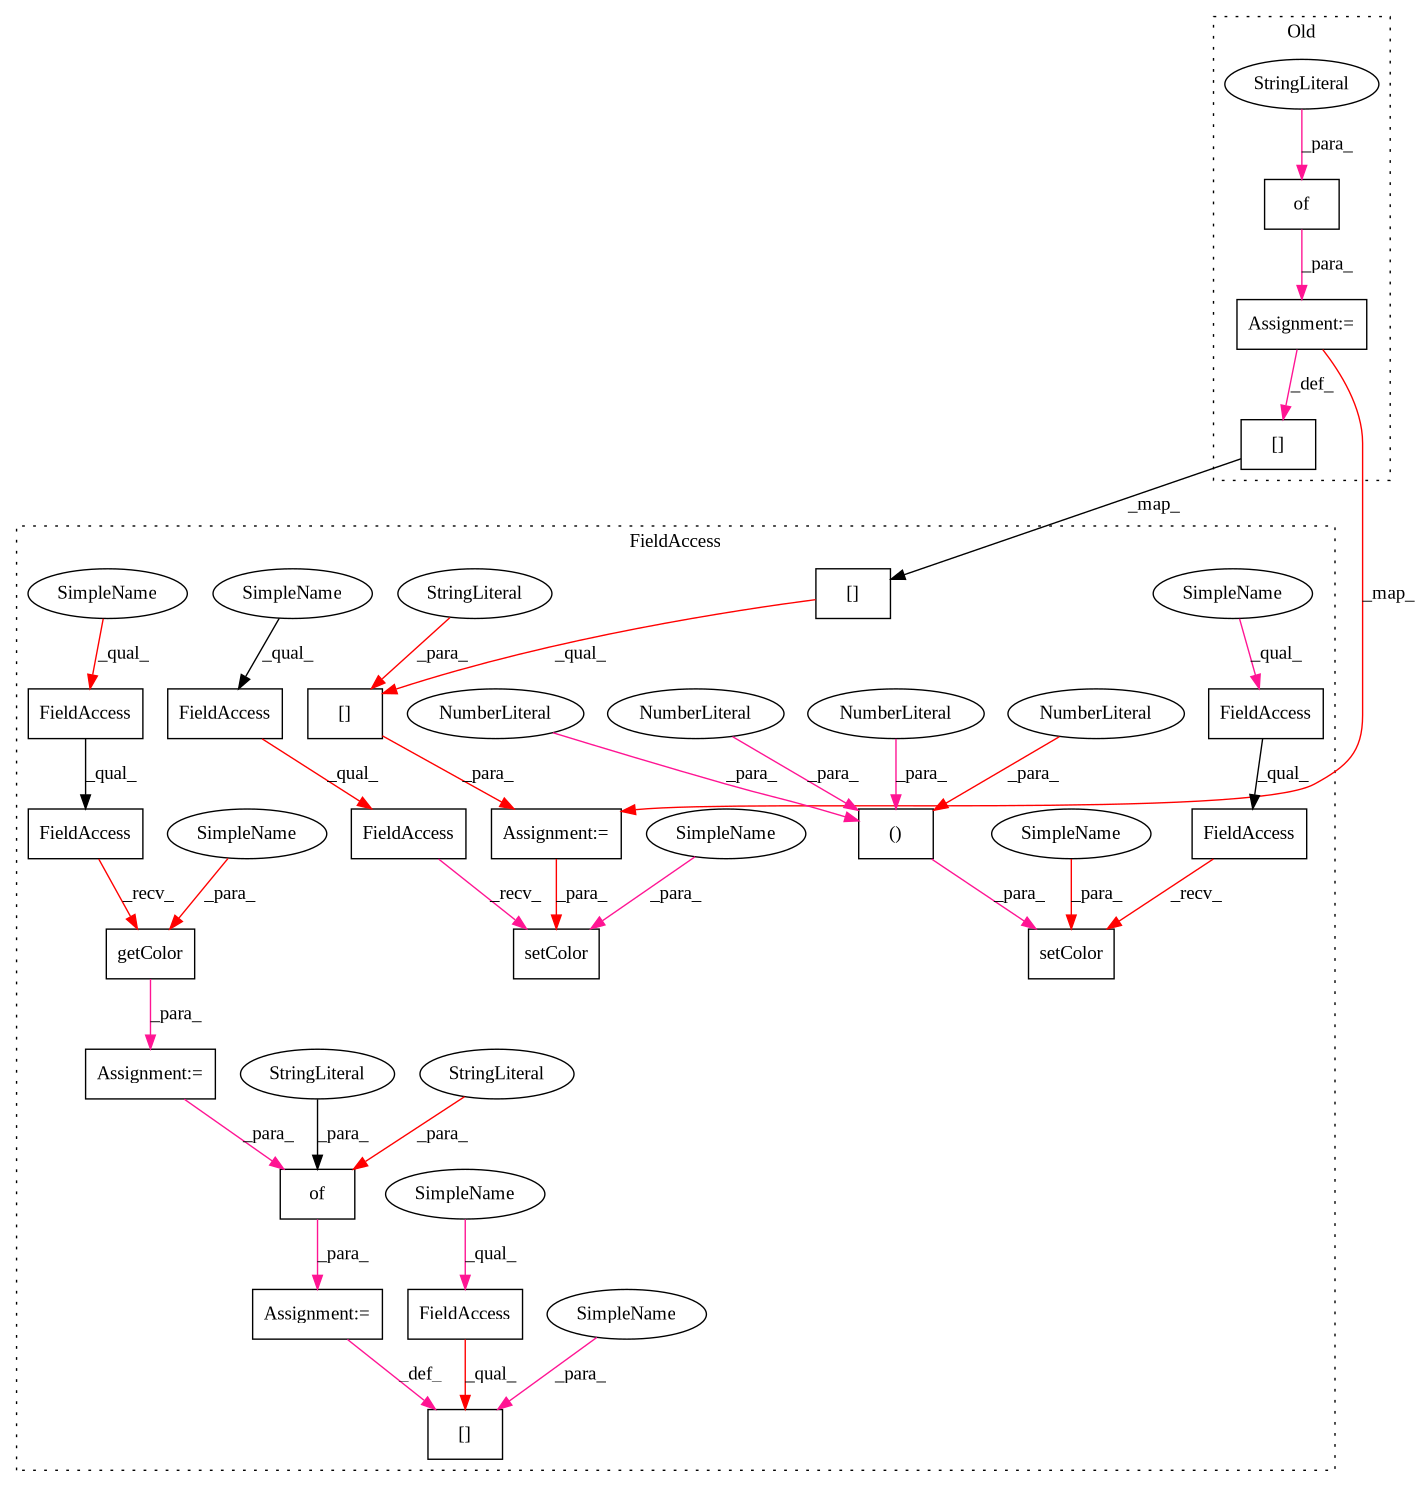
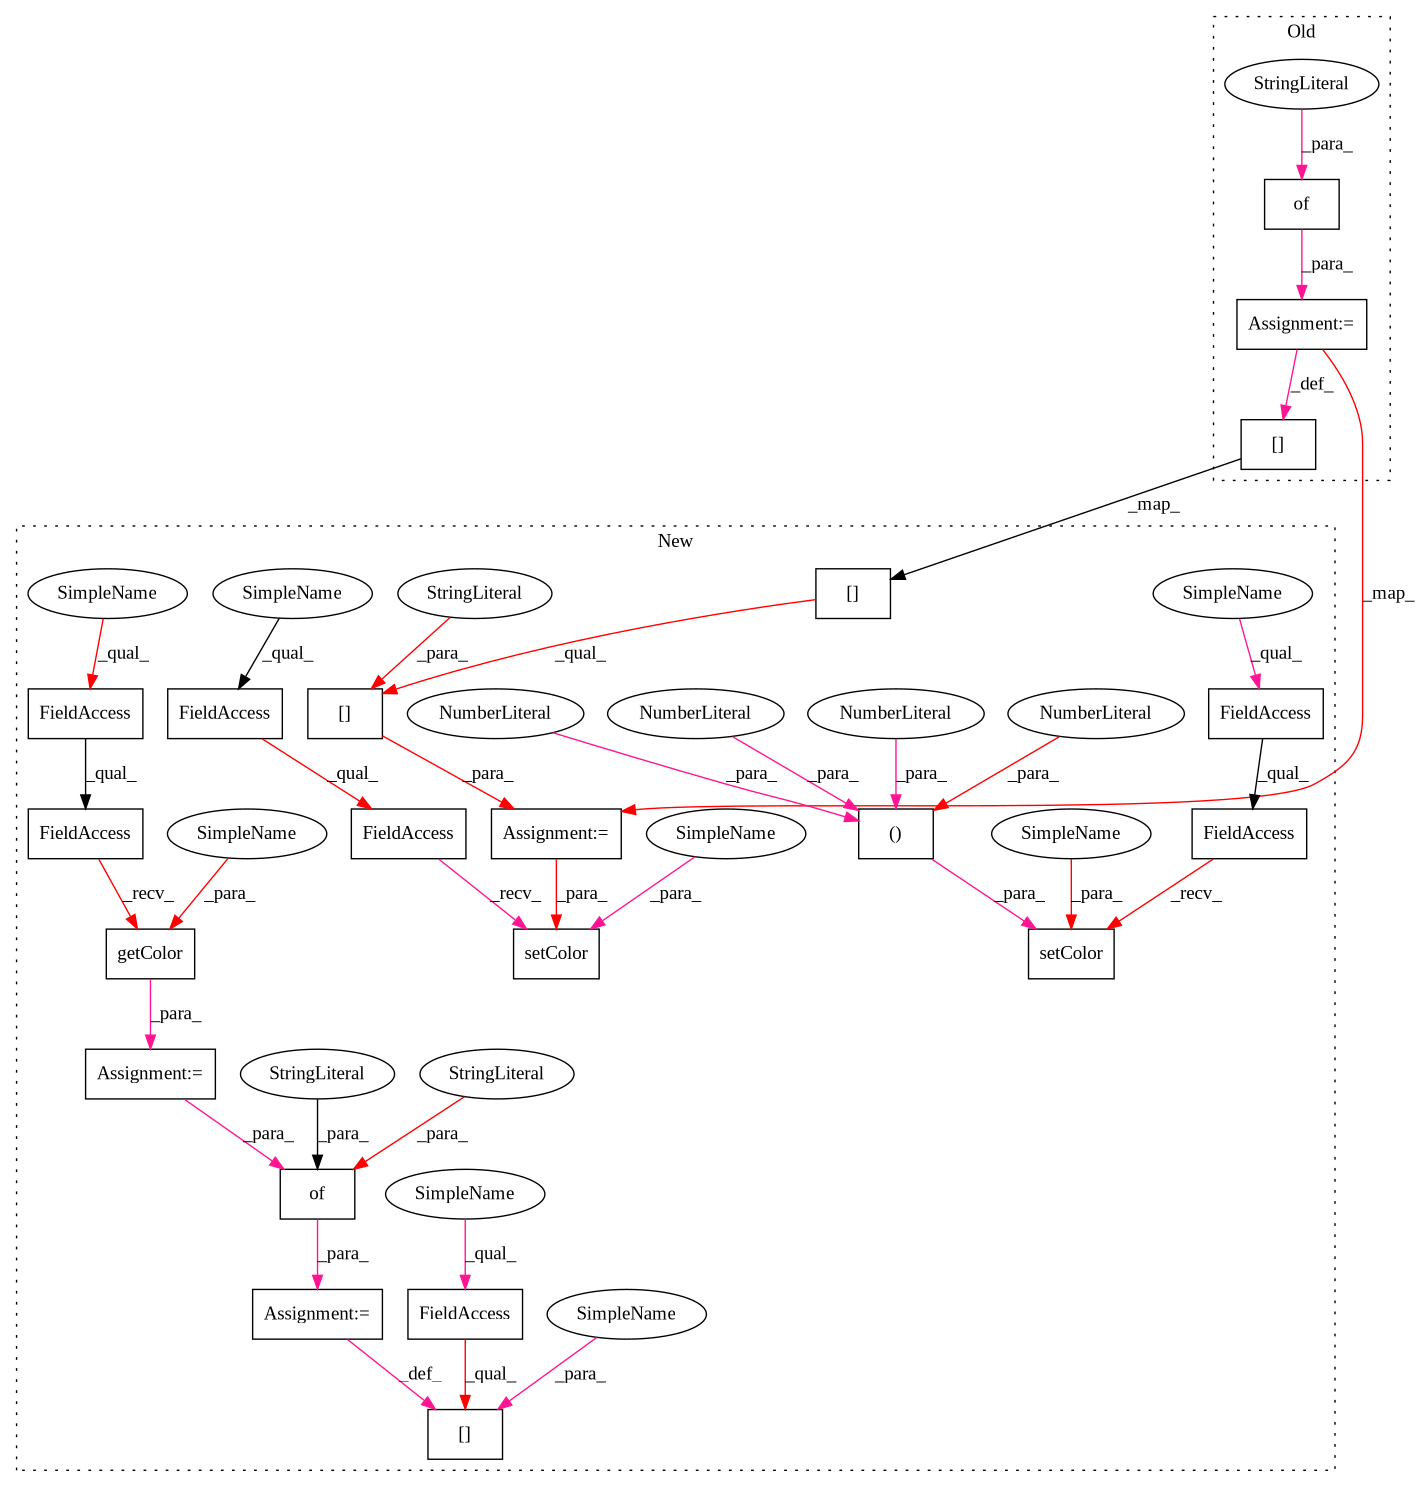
(676, 542) -> (676, 542)
